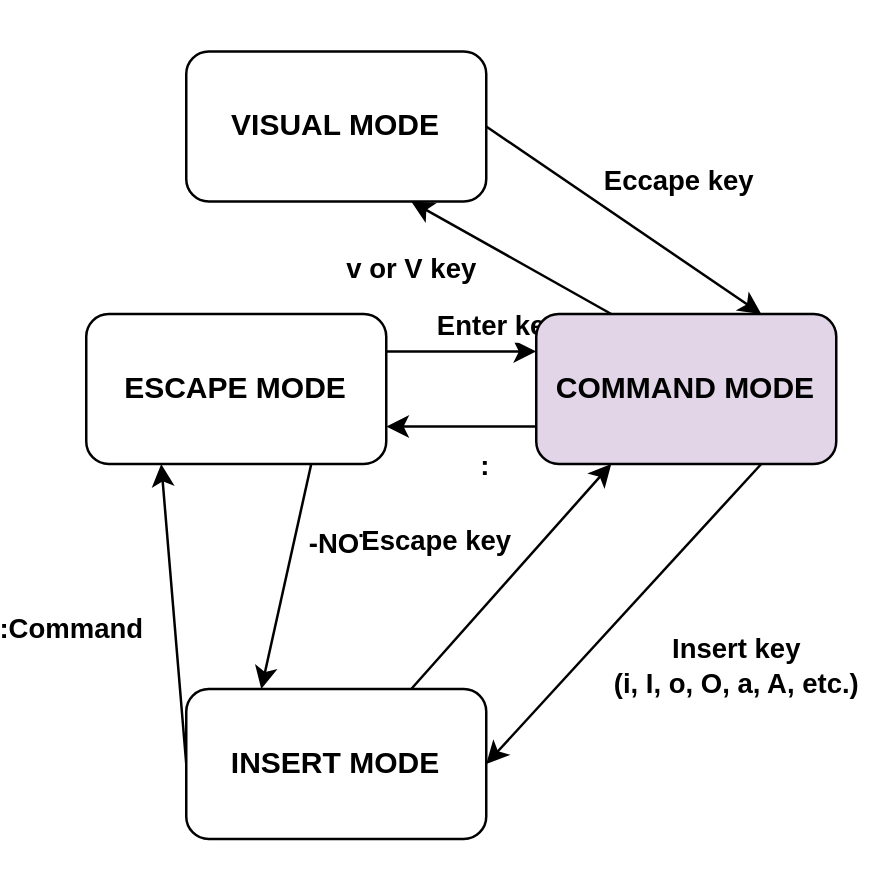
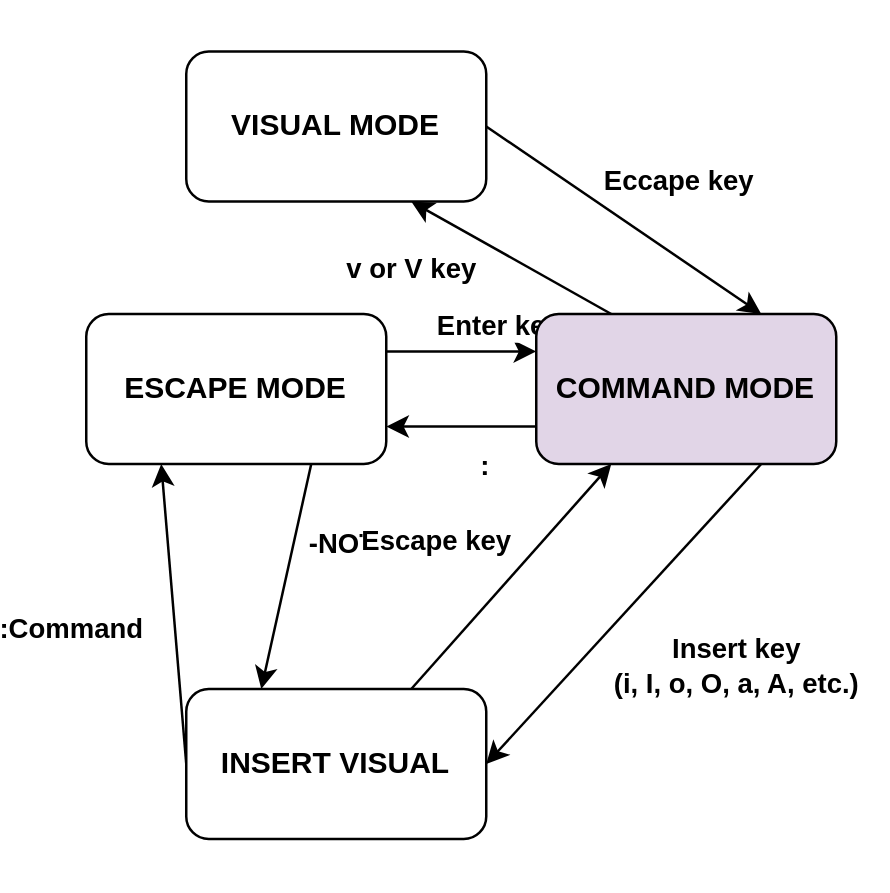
(336, 764) -> (336, 764)
